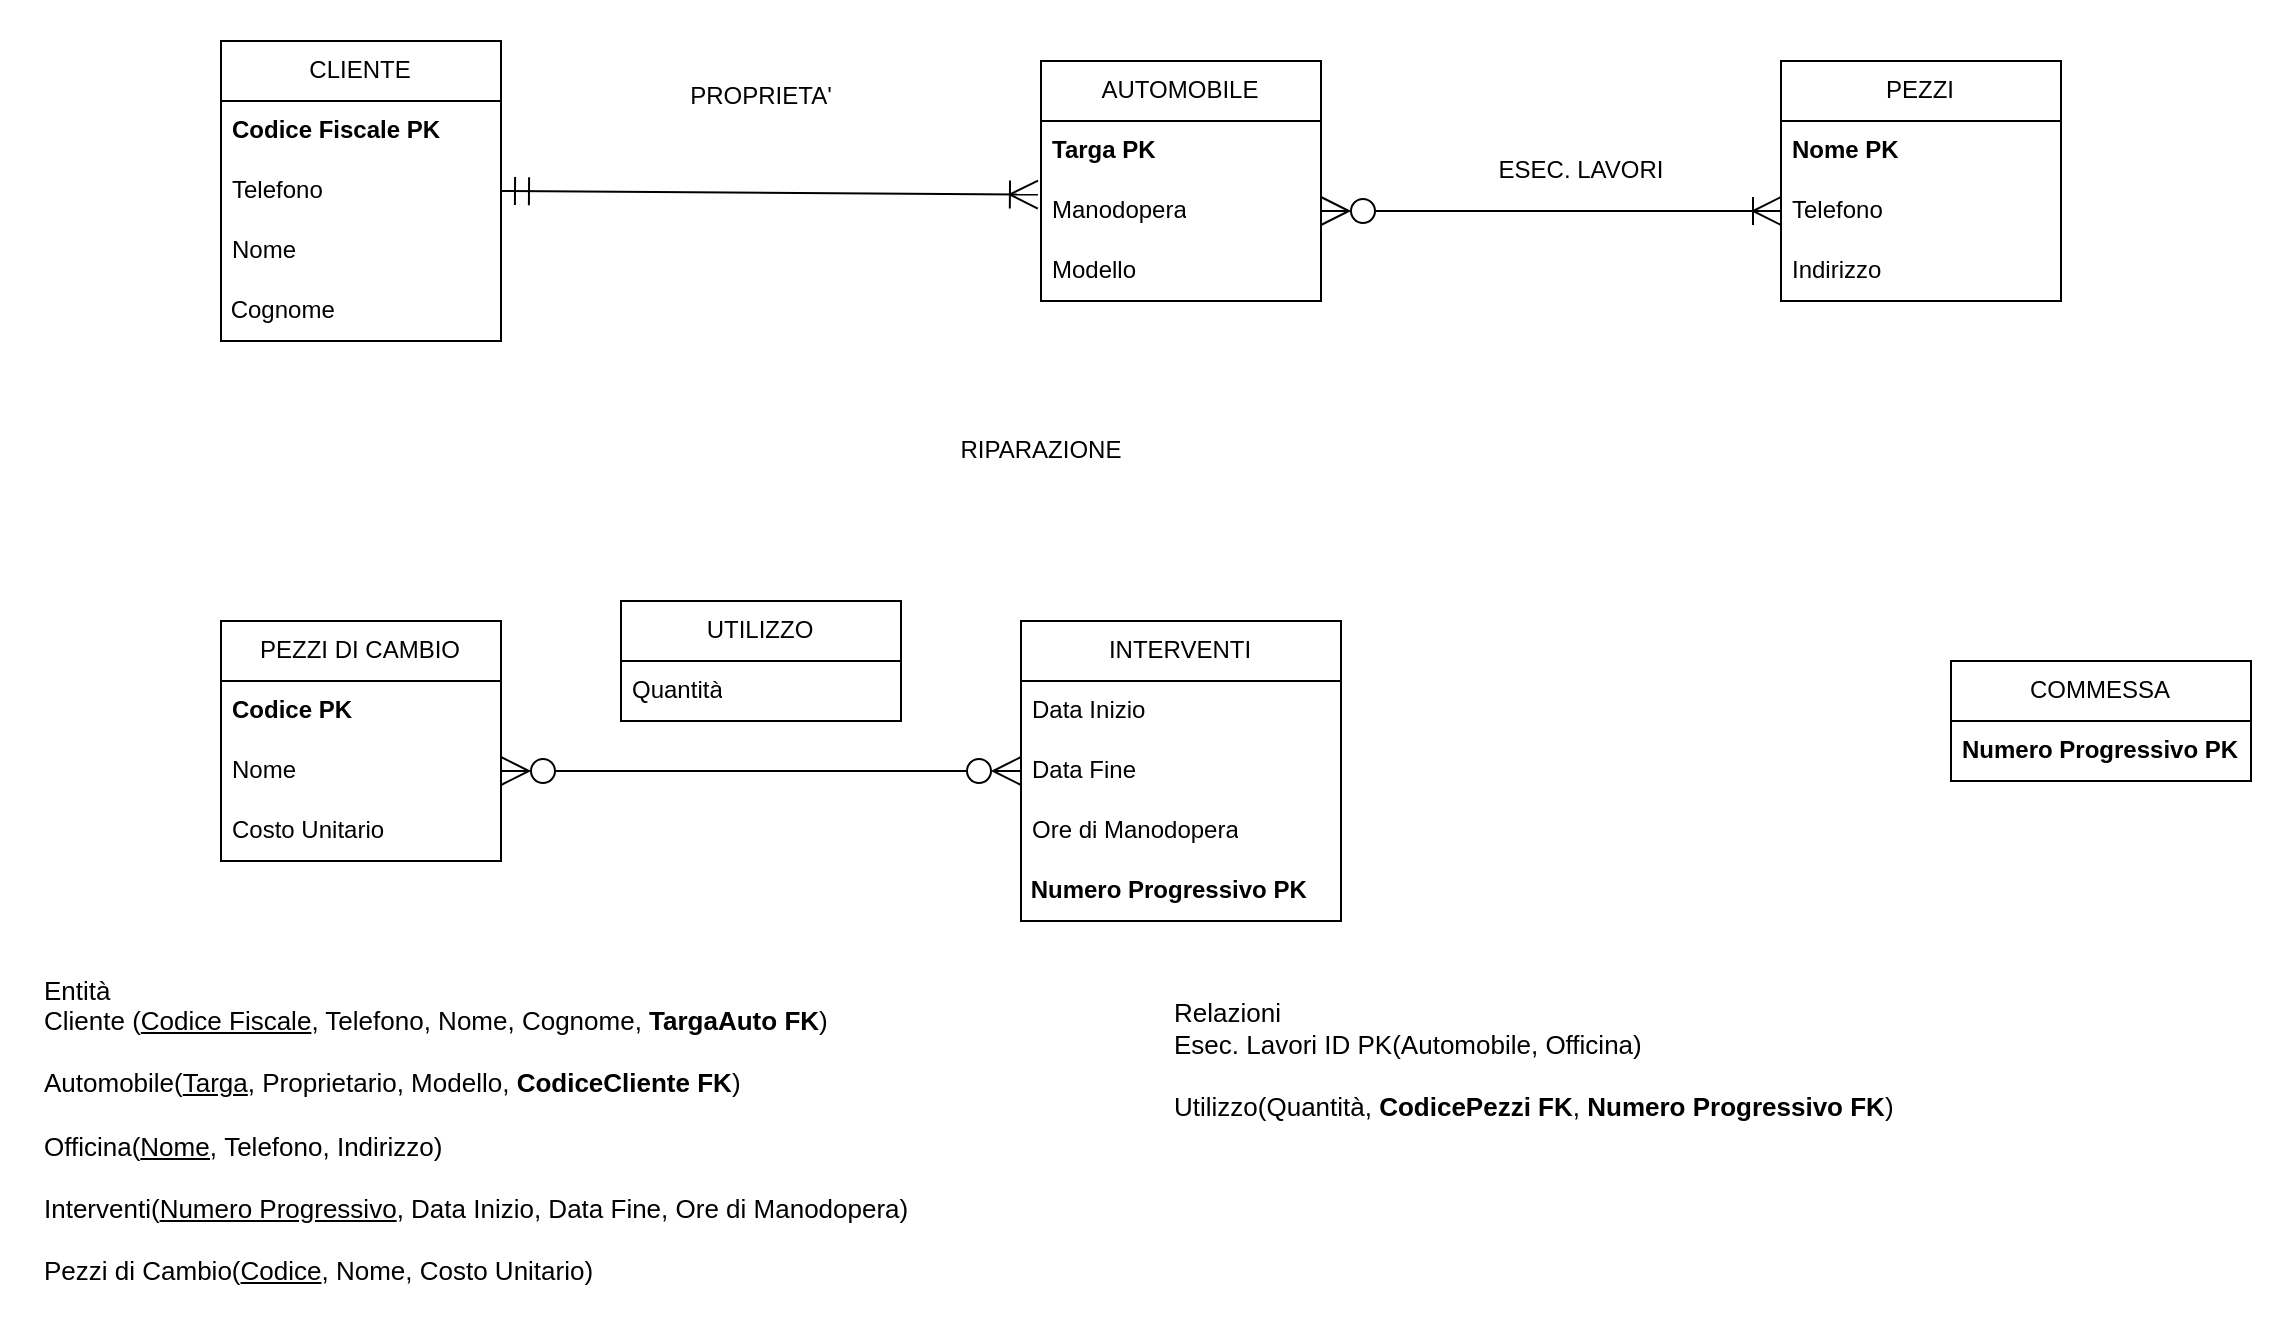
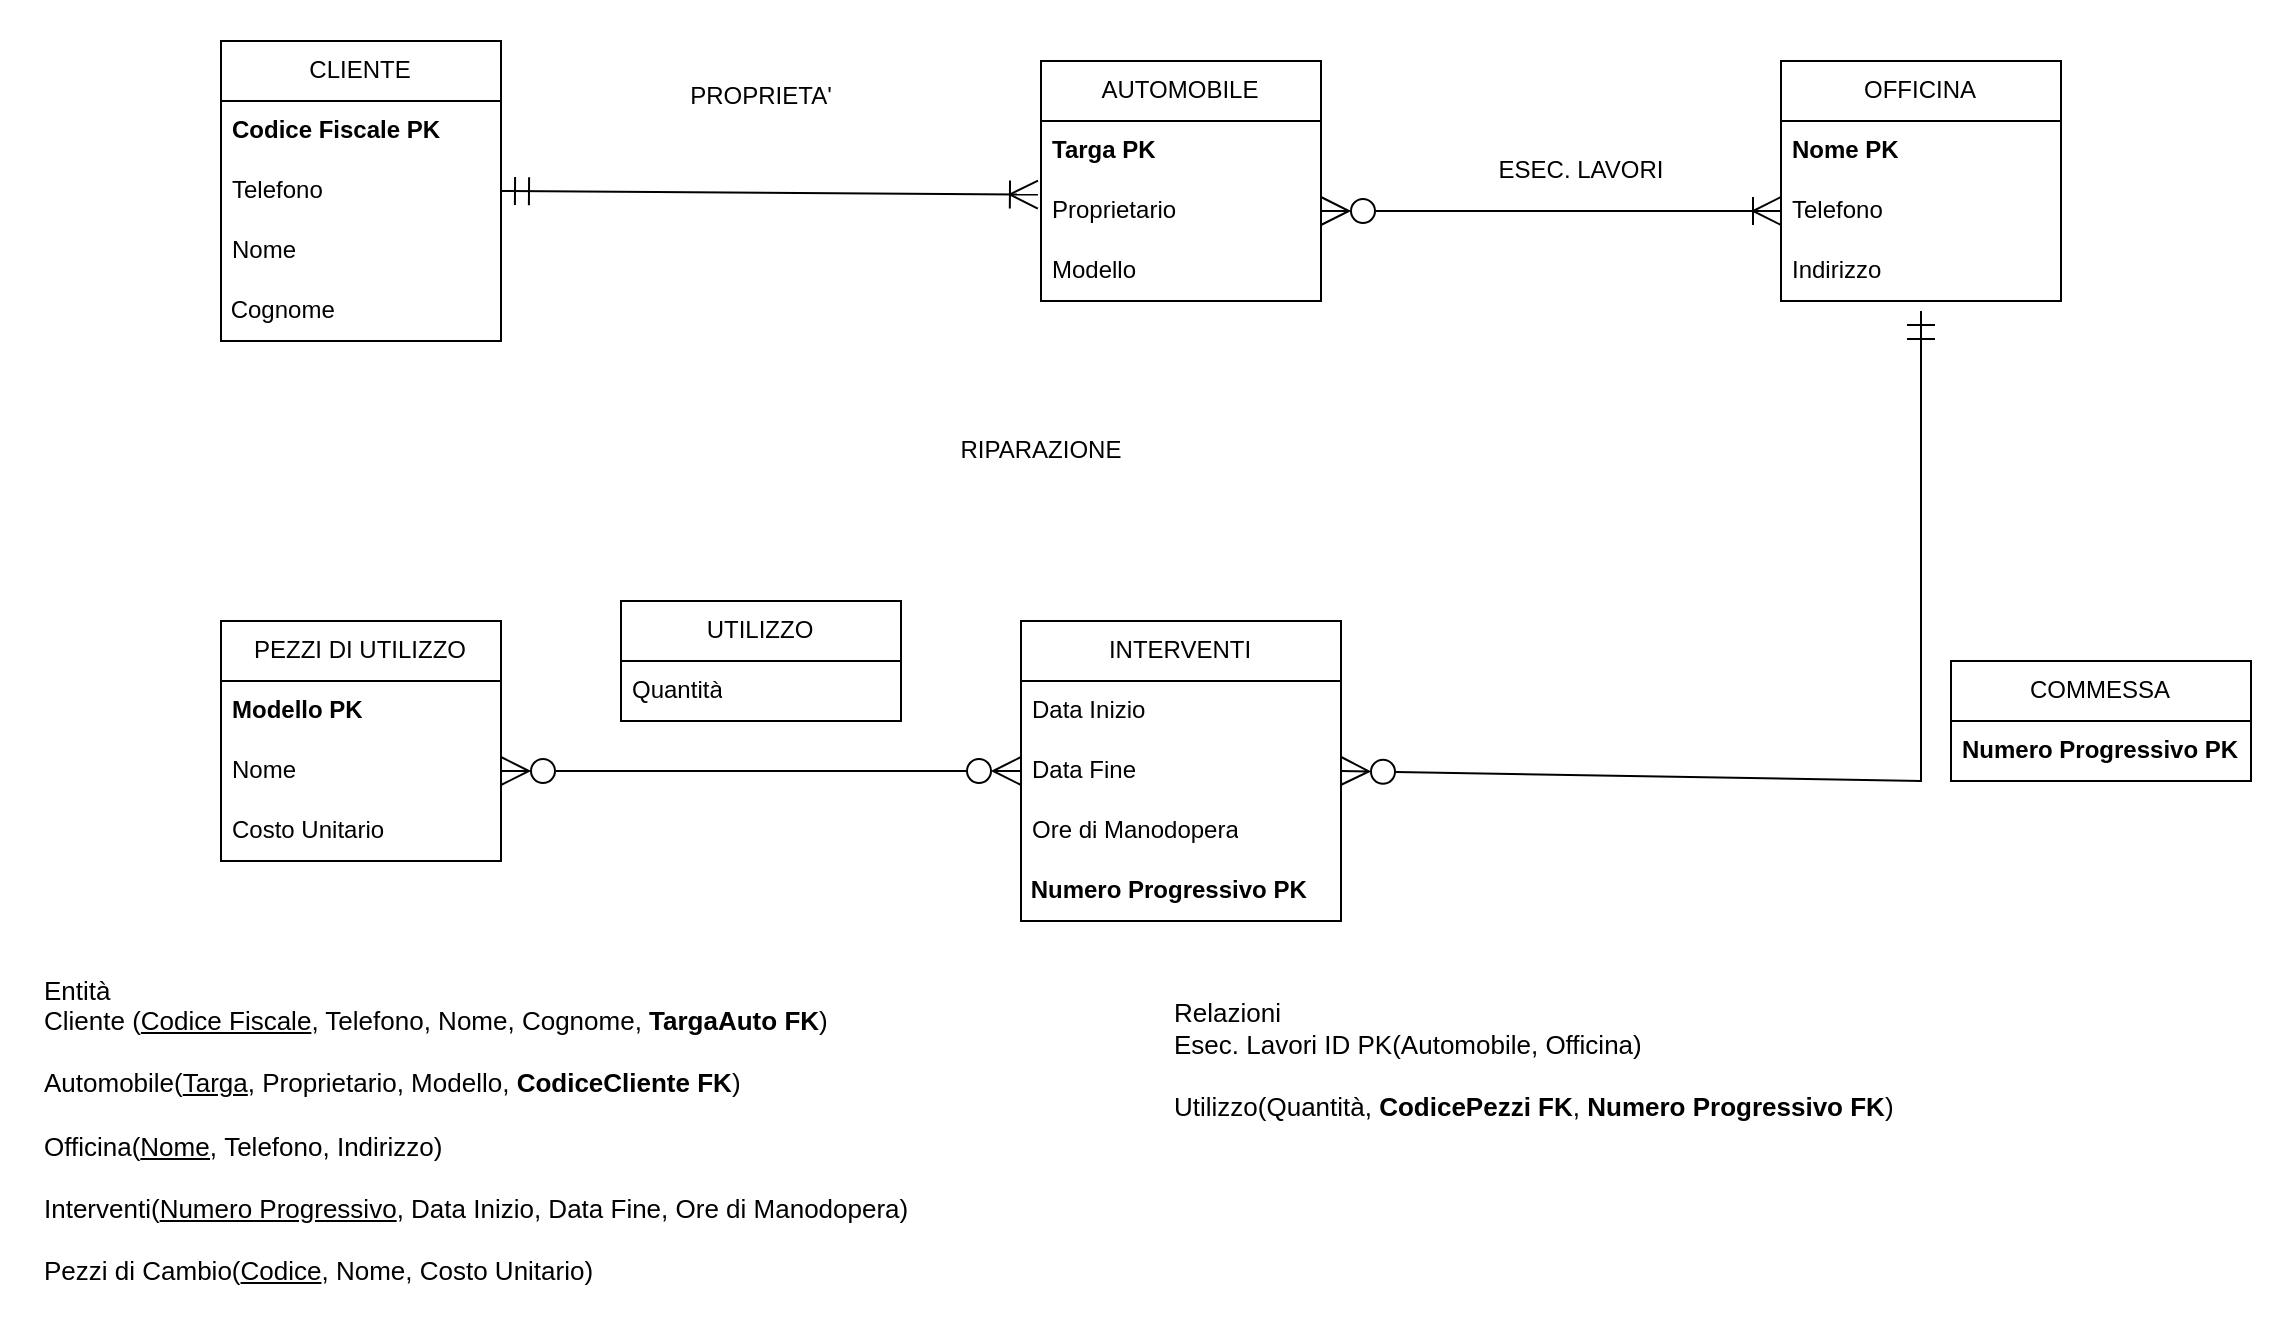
(1921, 91) -> (1921, 91)
(1120, 211) -> (1127, 211)
(361, 651) -> (361, 651)
(287, 711) -> (291, 711)
none -> (1893, 781)
